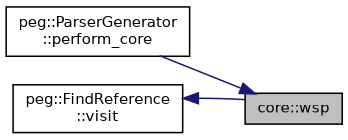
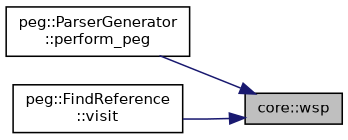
(98, 32) -> (98, 32)
(222, 99) -> (206, 119)
